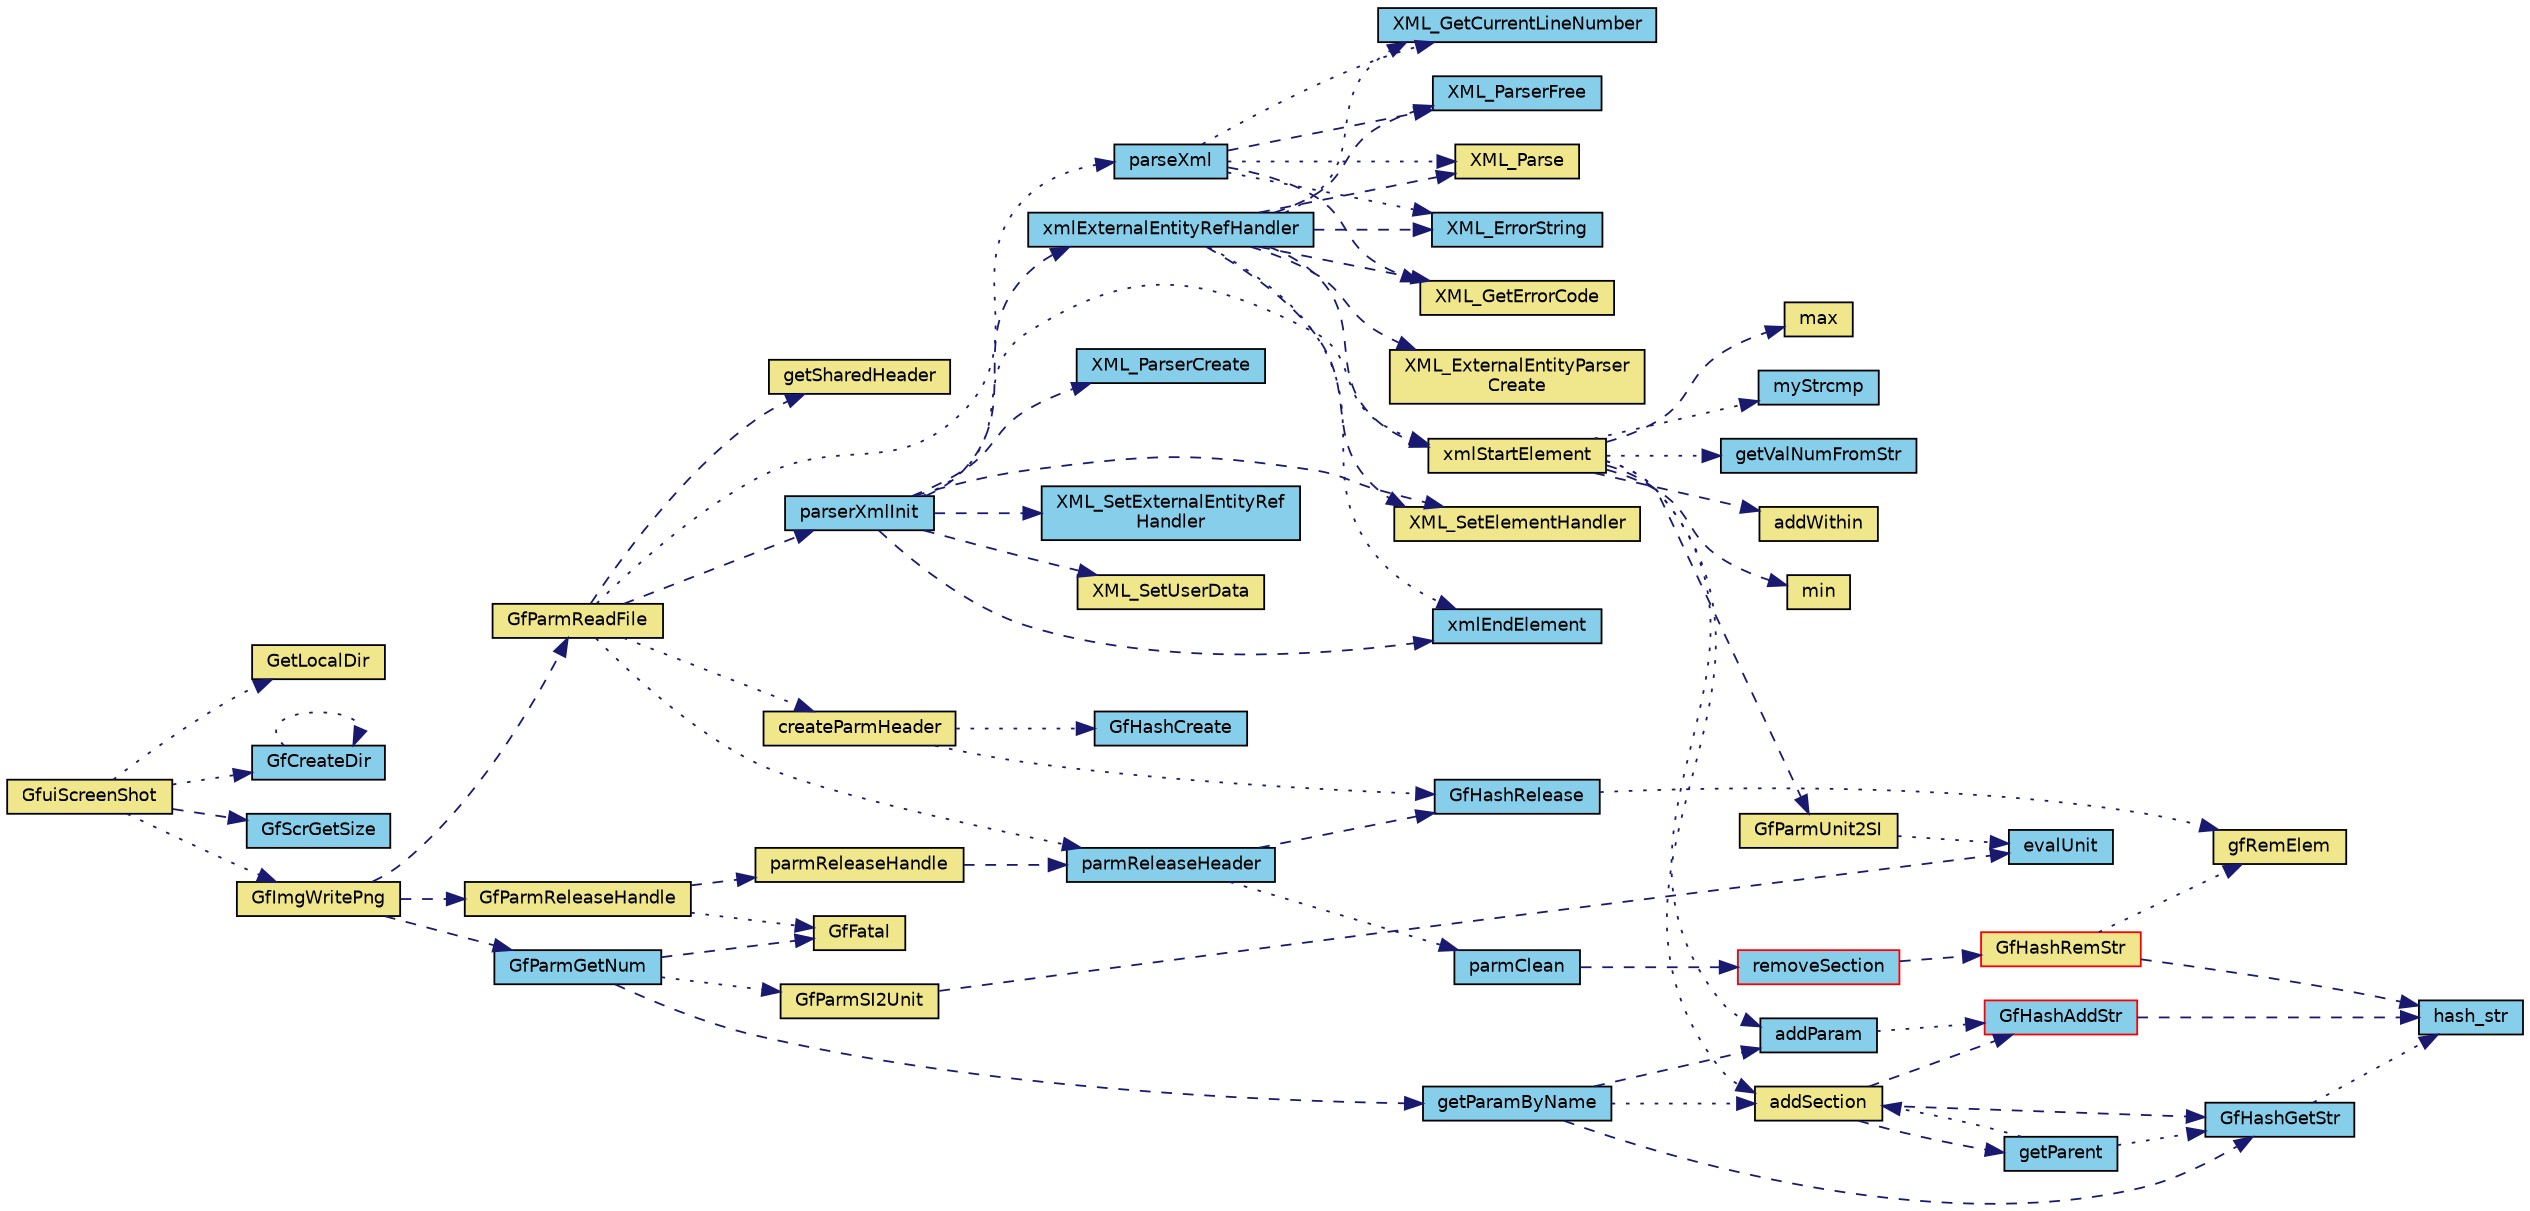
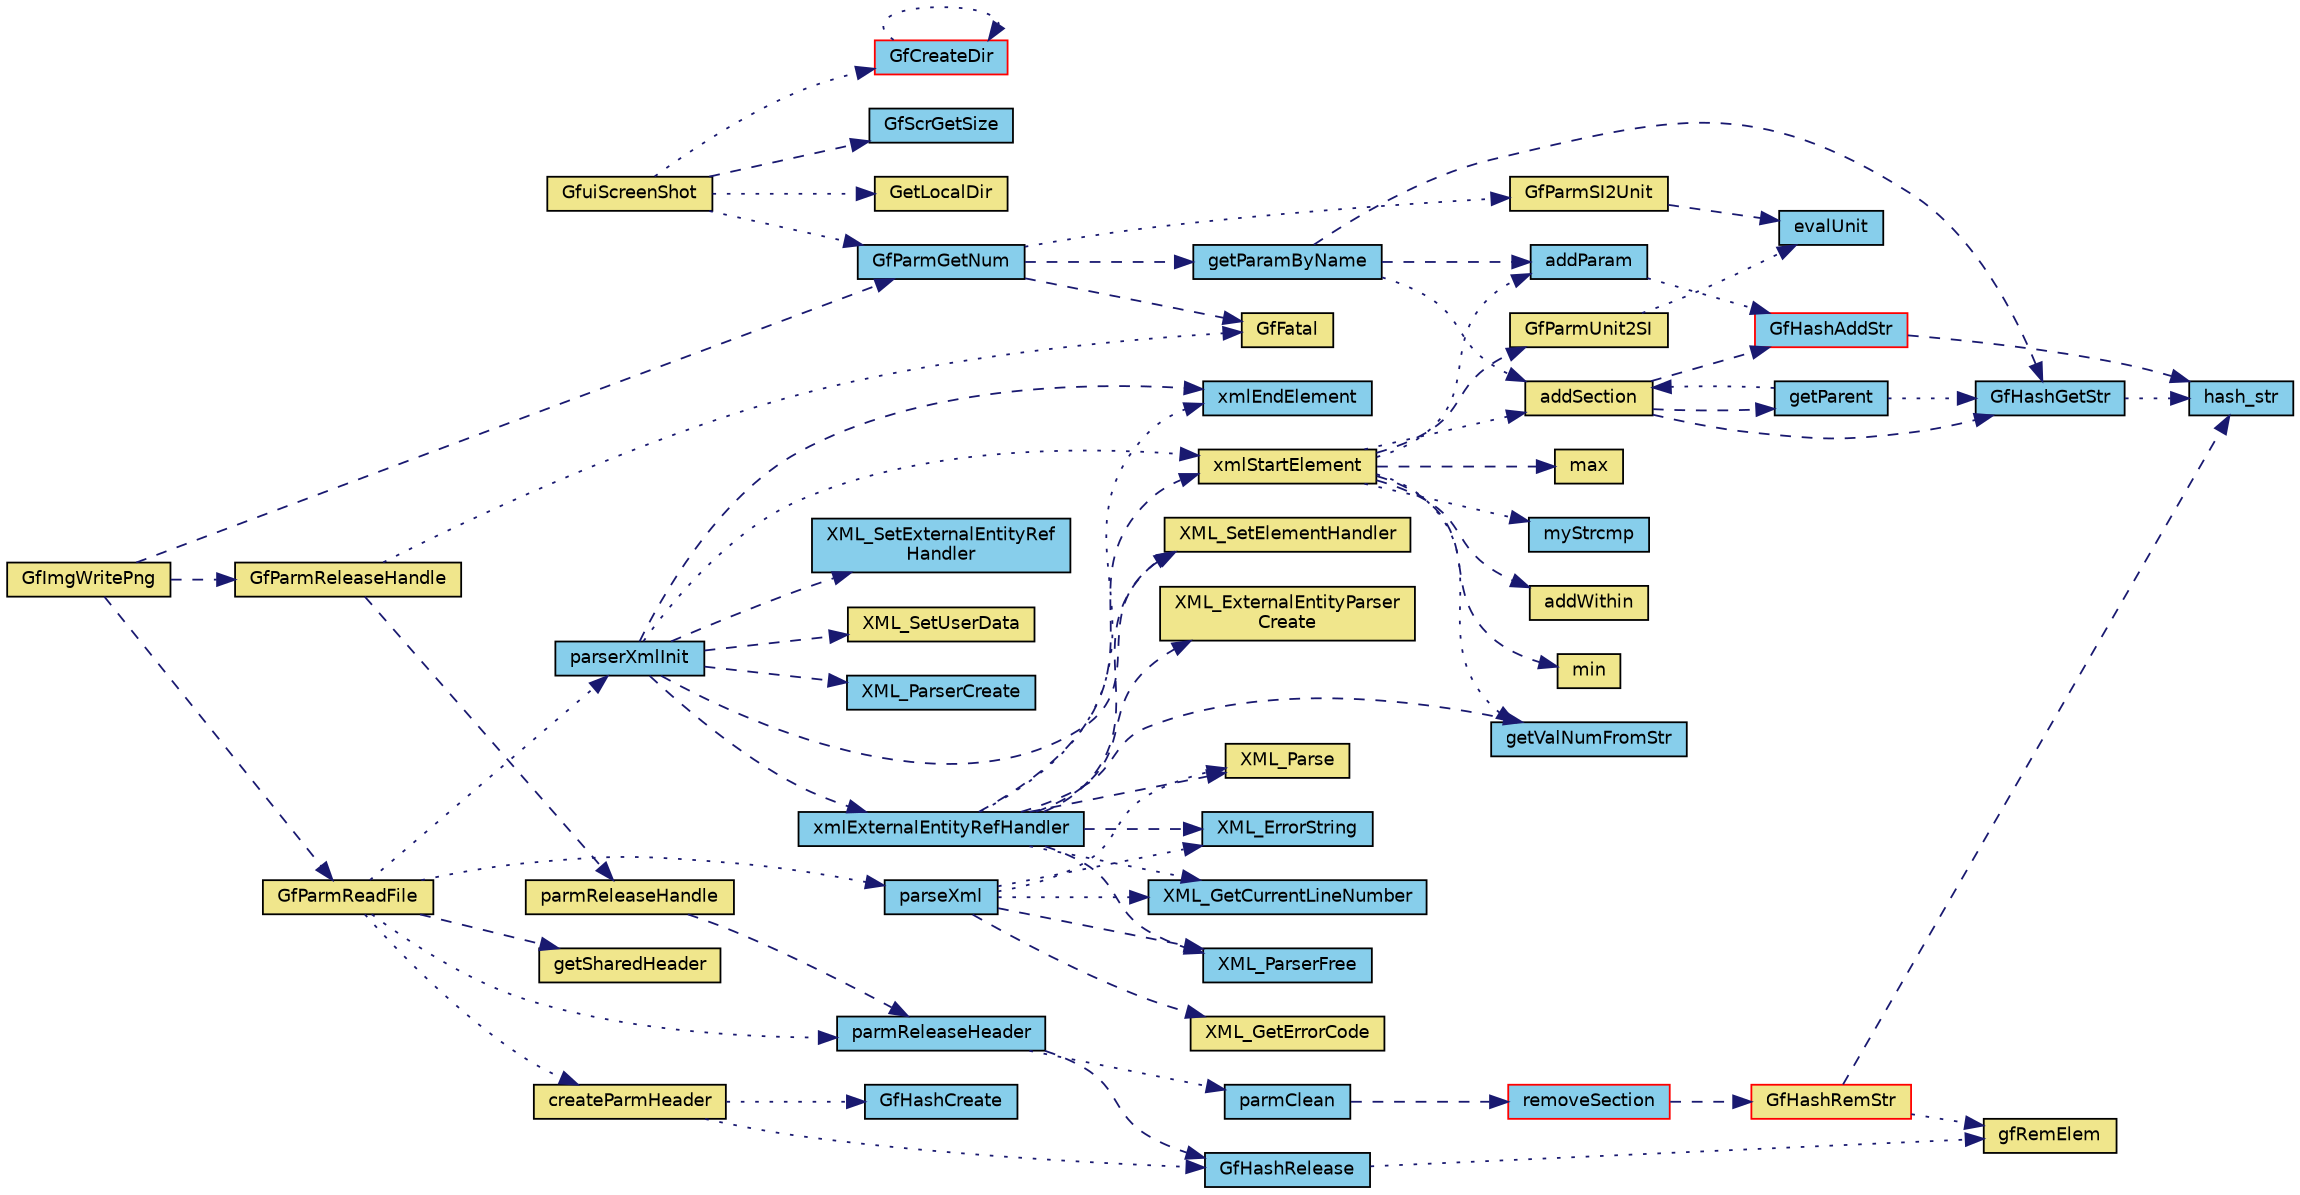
(1335, 262) -> (1247, 703)
(710, 570) -> (482, 784)
(319, 763) -> (941, 57)
(193, 845) -> (777, 226)
